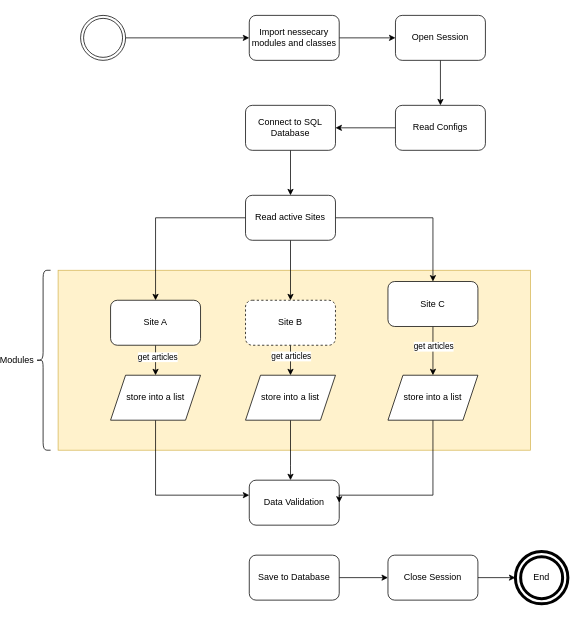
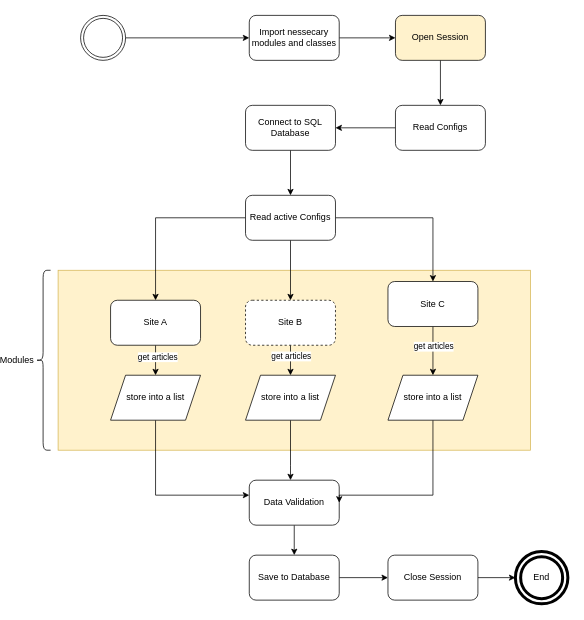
(441, 38) -> (441, 38)
(291, 218) -> (291, 218)
none -> (294, 537)
